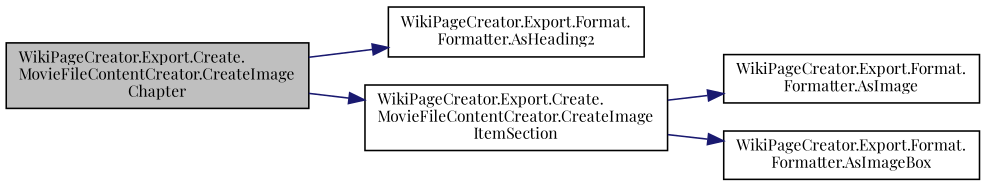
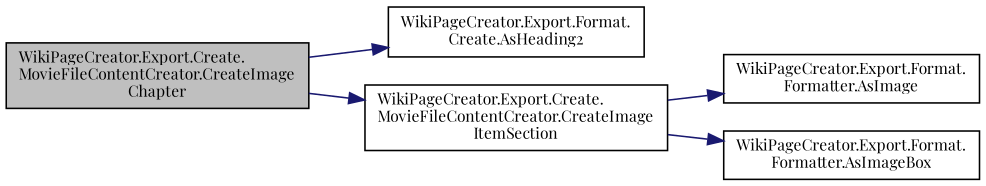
(516, 32) -> (516, 32)
